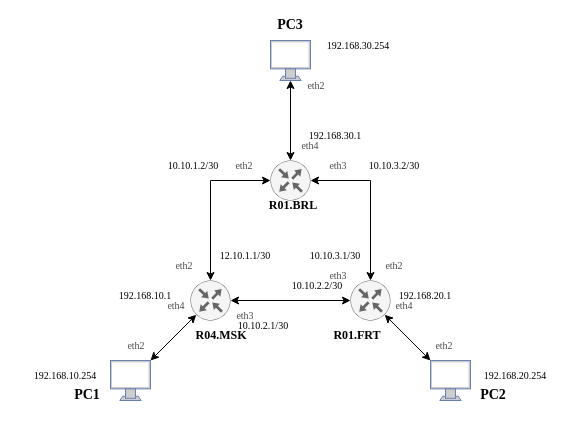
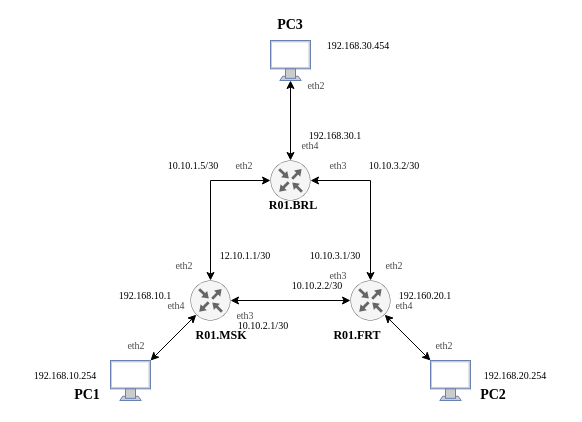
(359, 46) -> (359, 46)
(194, 166) -> (194, 166)
(426, 296) -> (426, 296)
(222, 336) -> (222, 336)
